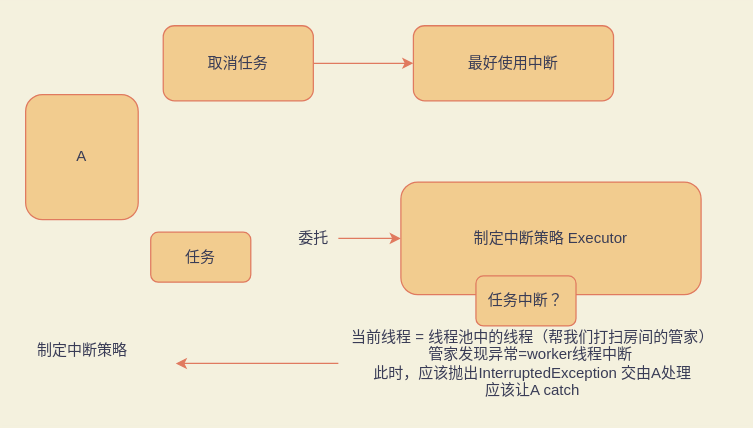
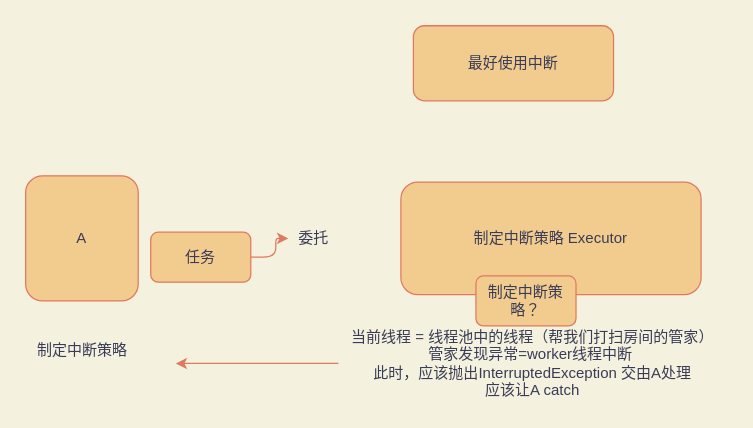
(238, 63) -> none
(359, 63) -> none
(82, 157) -> (82, 238)
(365, 238) -> none
none -> (274, 254)
(526, 301) -> (526, 301)
